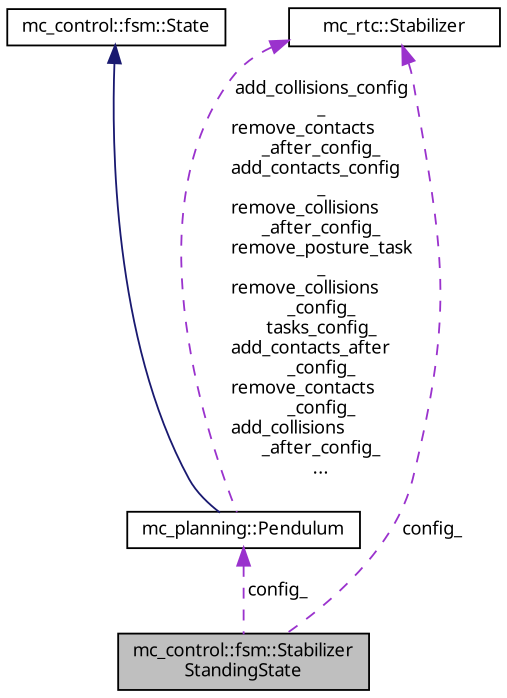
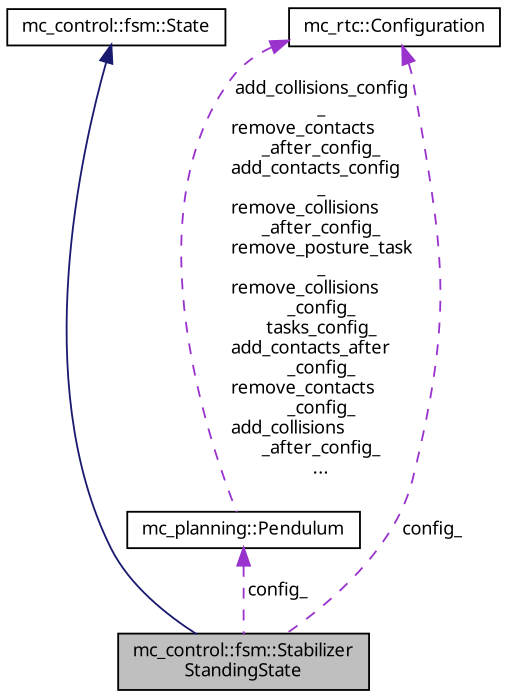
(395, 27) -> (395, 27)
(130, 299) -> (69, 368)
